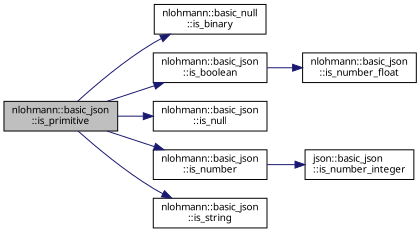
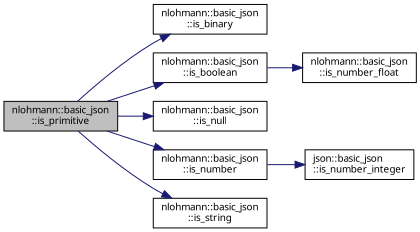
(210, 19) -> (210, 19)
